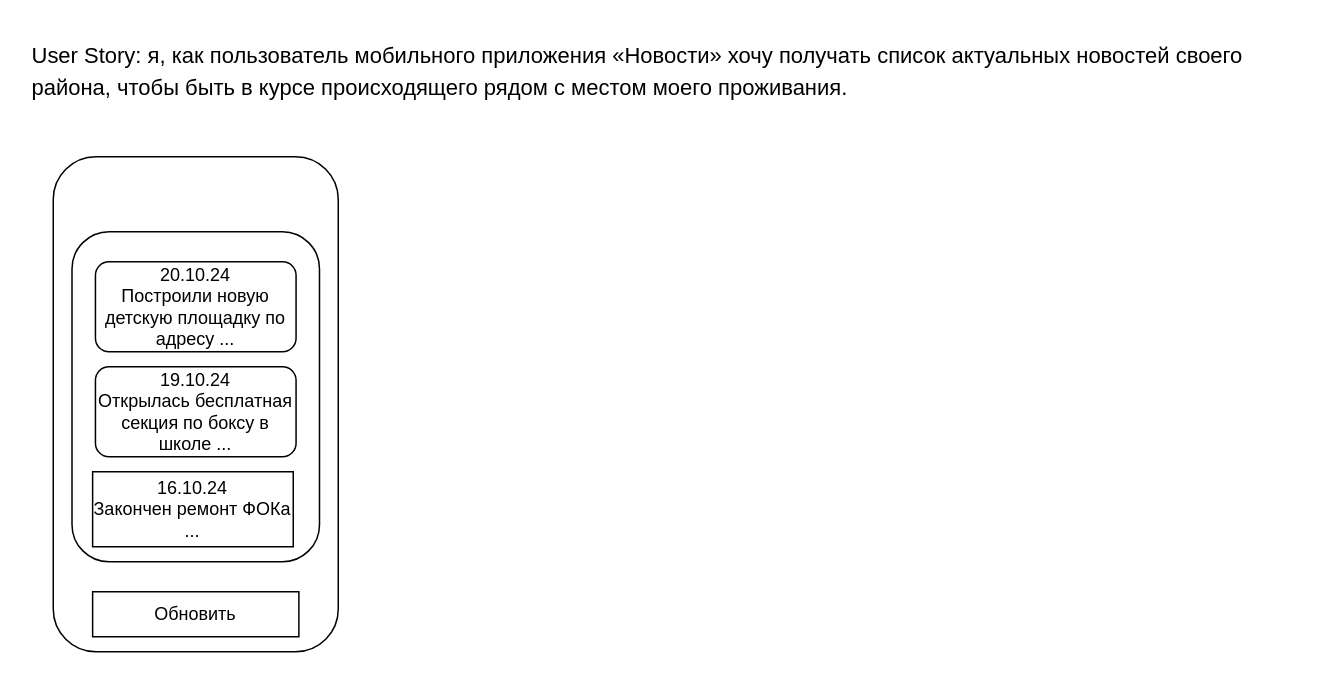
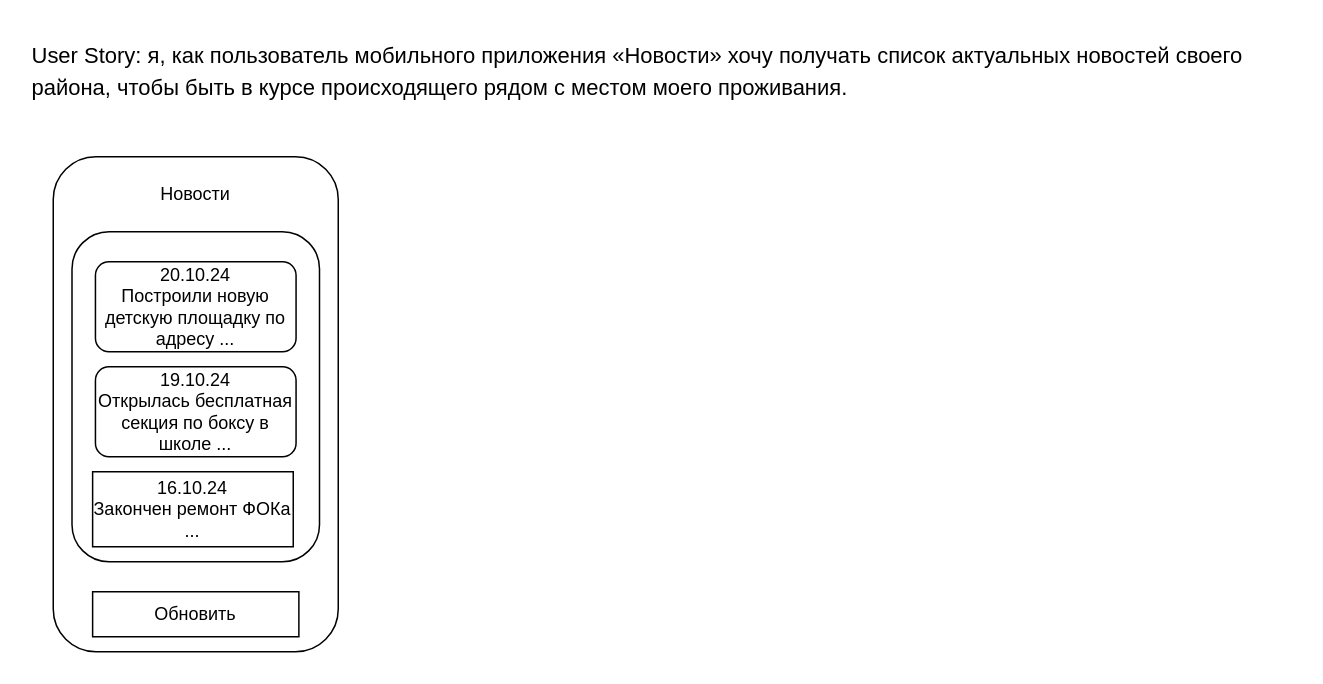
none -> (196, 194)
